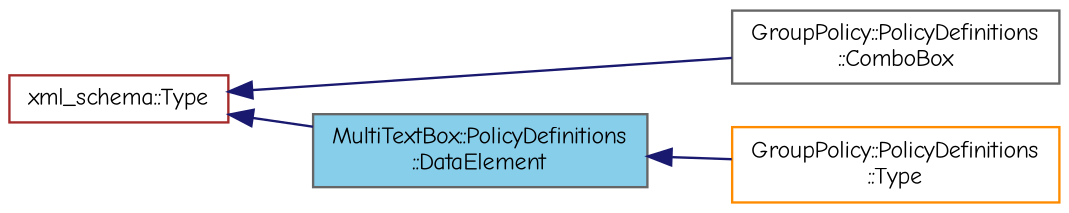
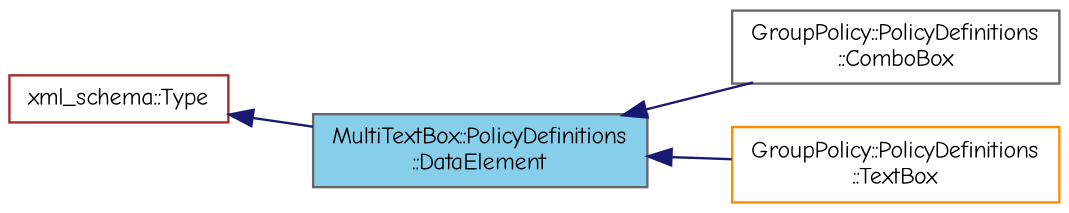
(492, 74) -> (699, 96)
(896, 165) -> (896, 165)
